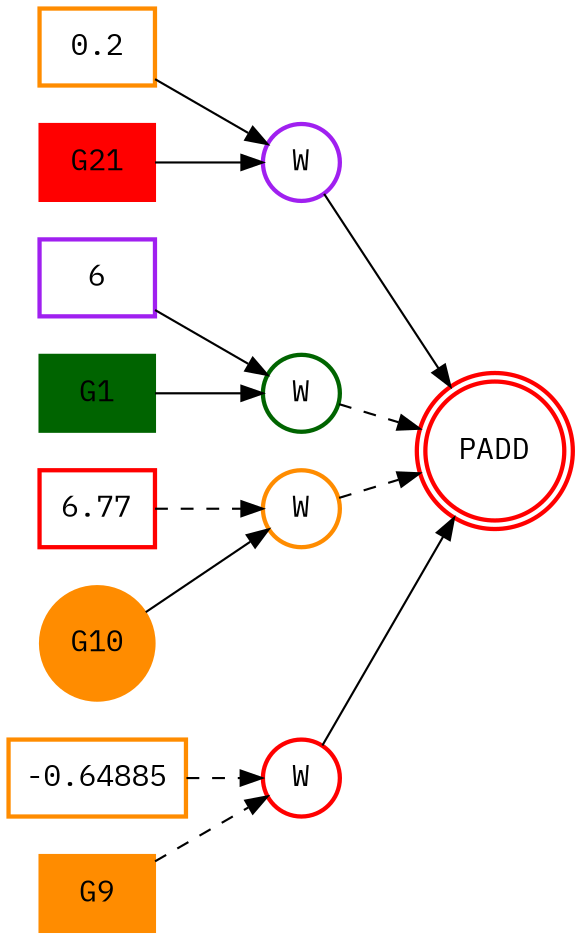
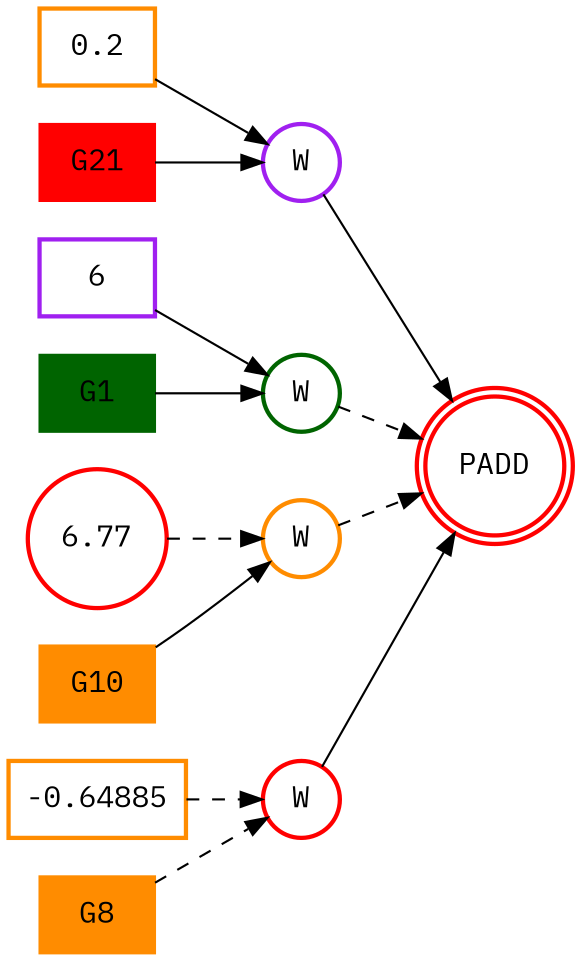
(97, 509) -> (97, 539)
(97, 643) -> (97, 684)
(97, 893) -> (97, 915)
